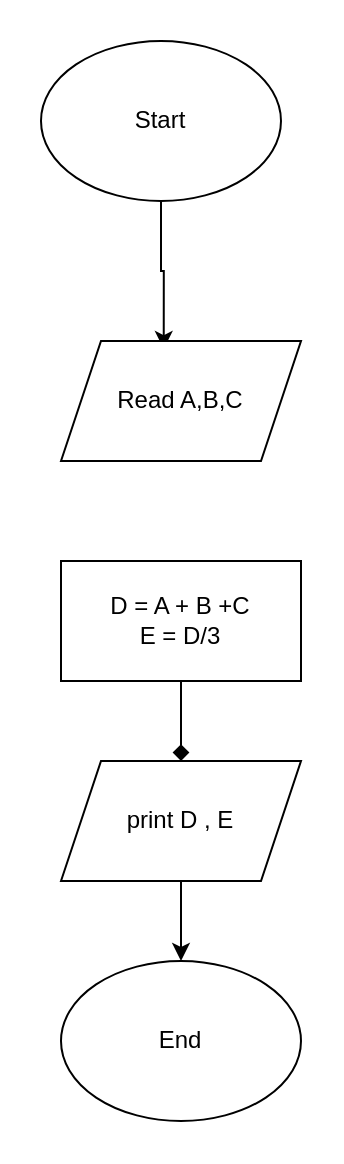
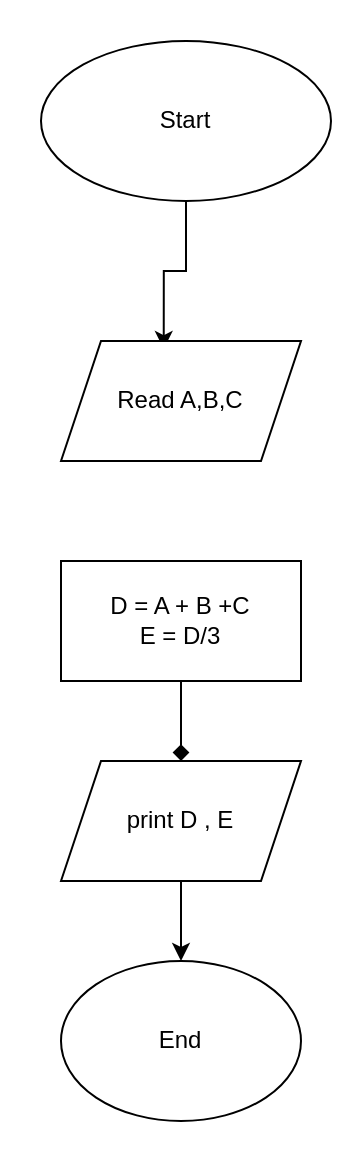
(161, 121) -> (186, 121)
